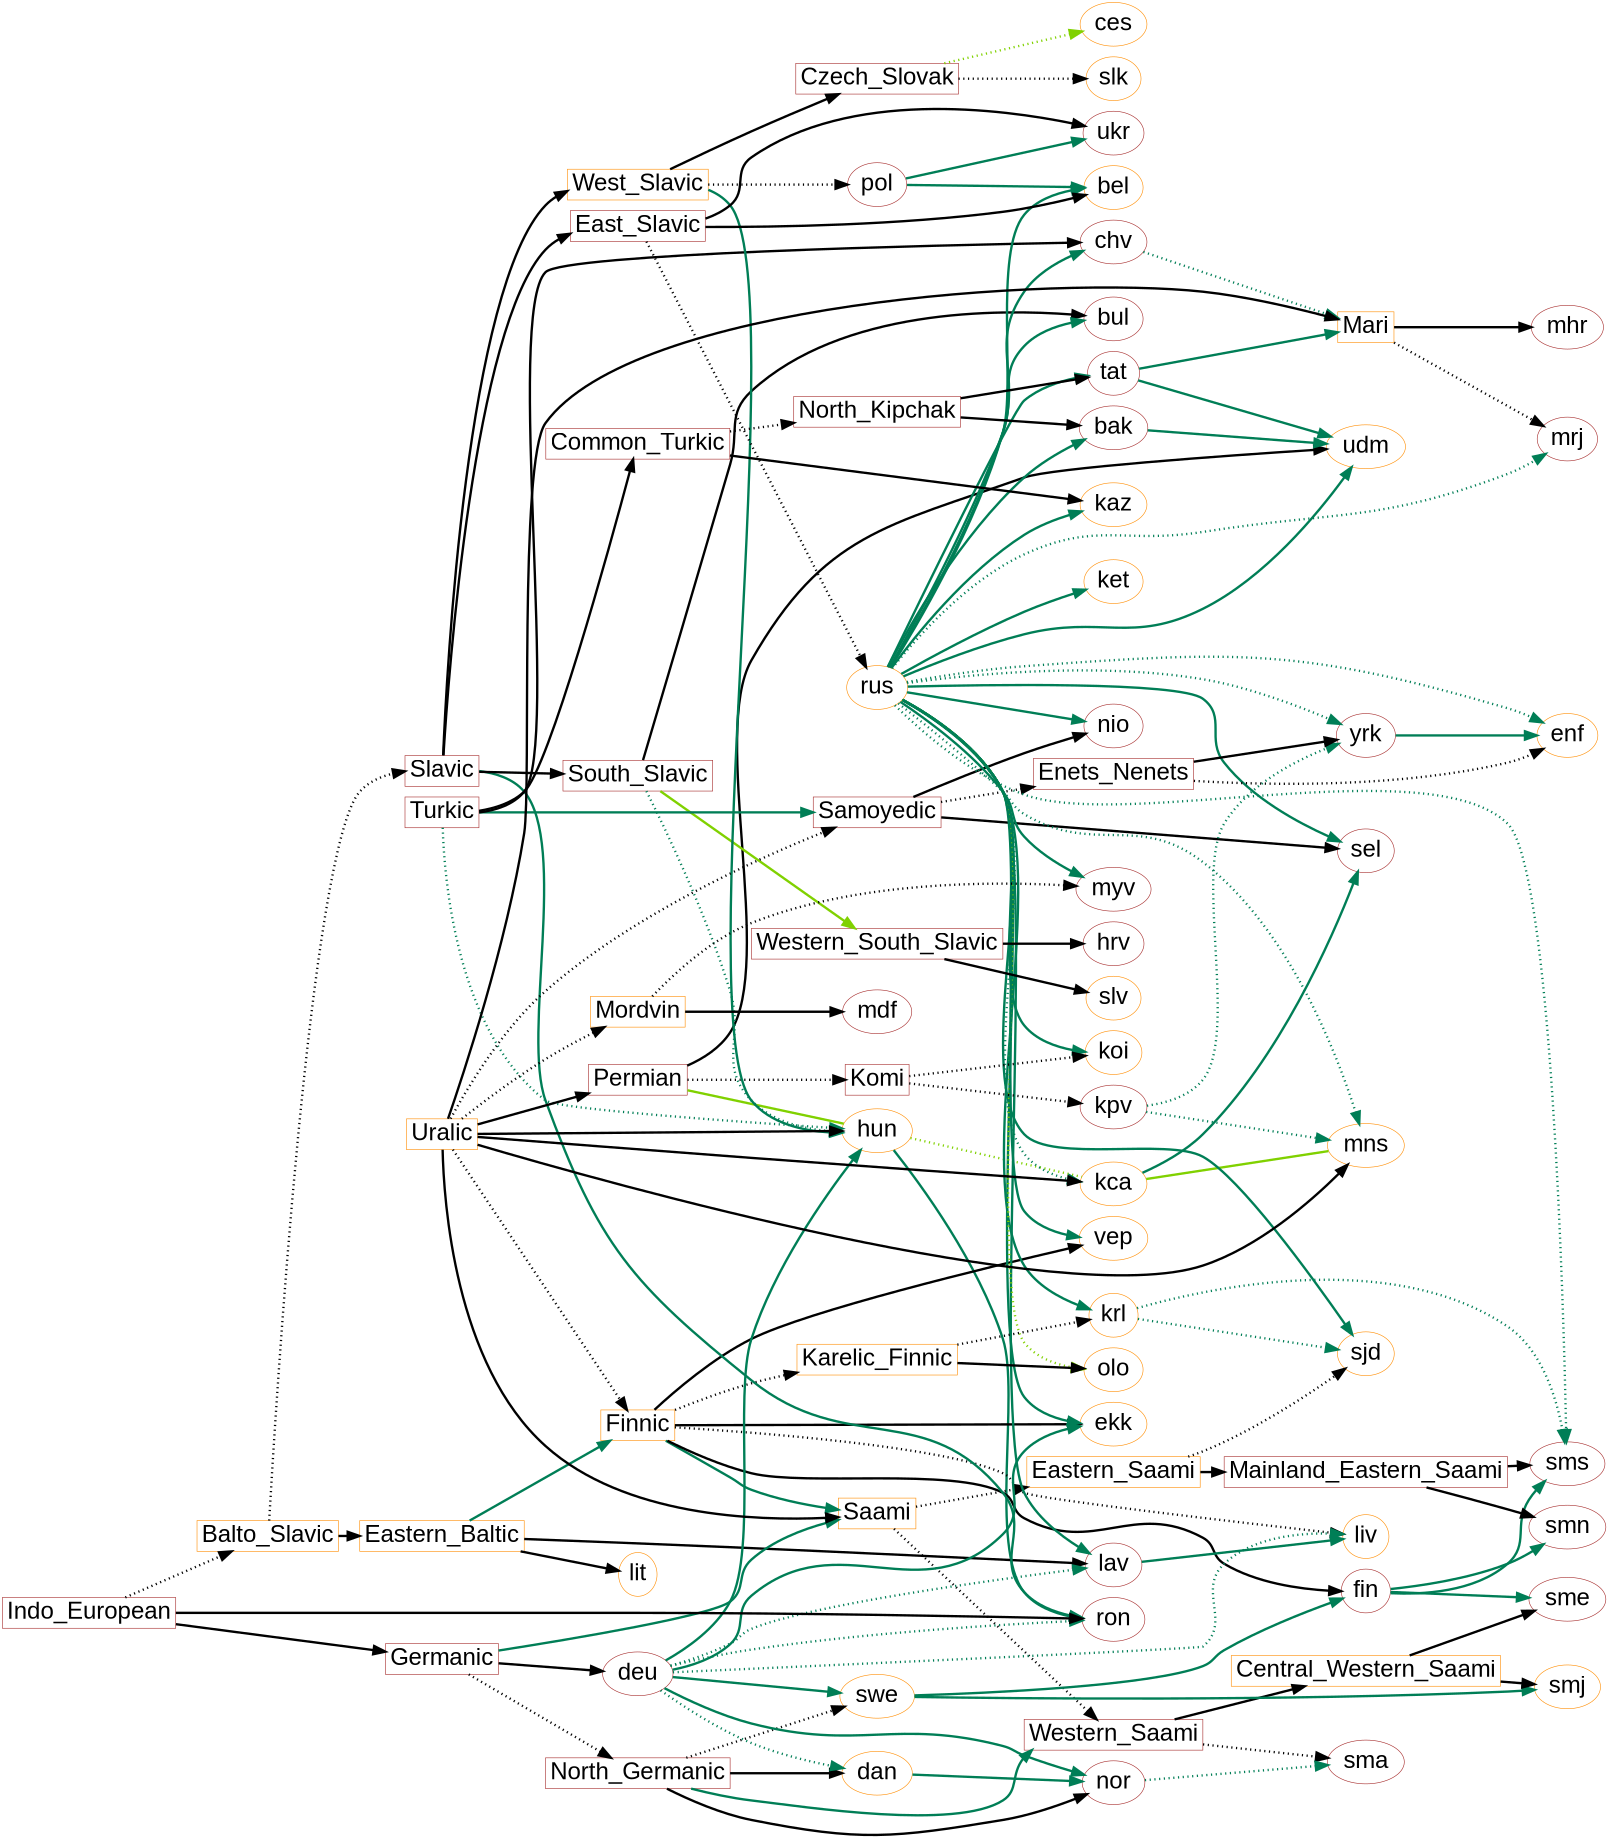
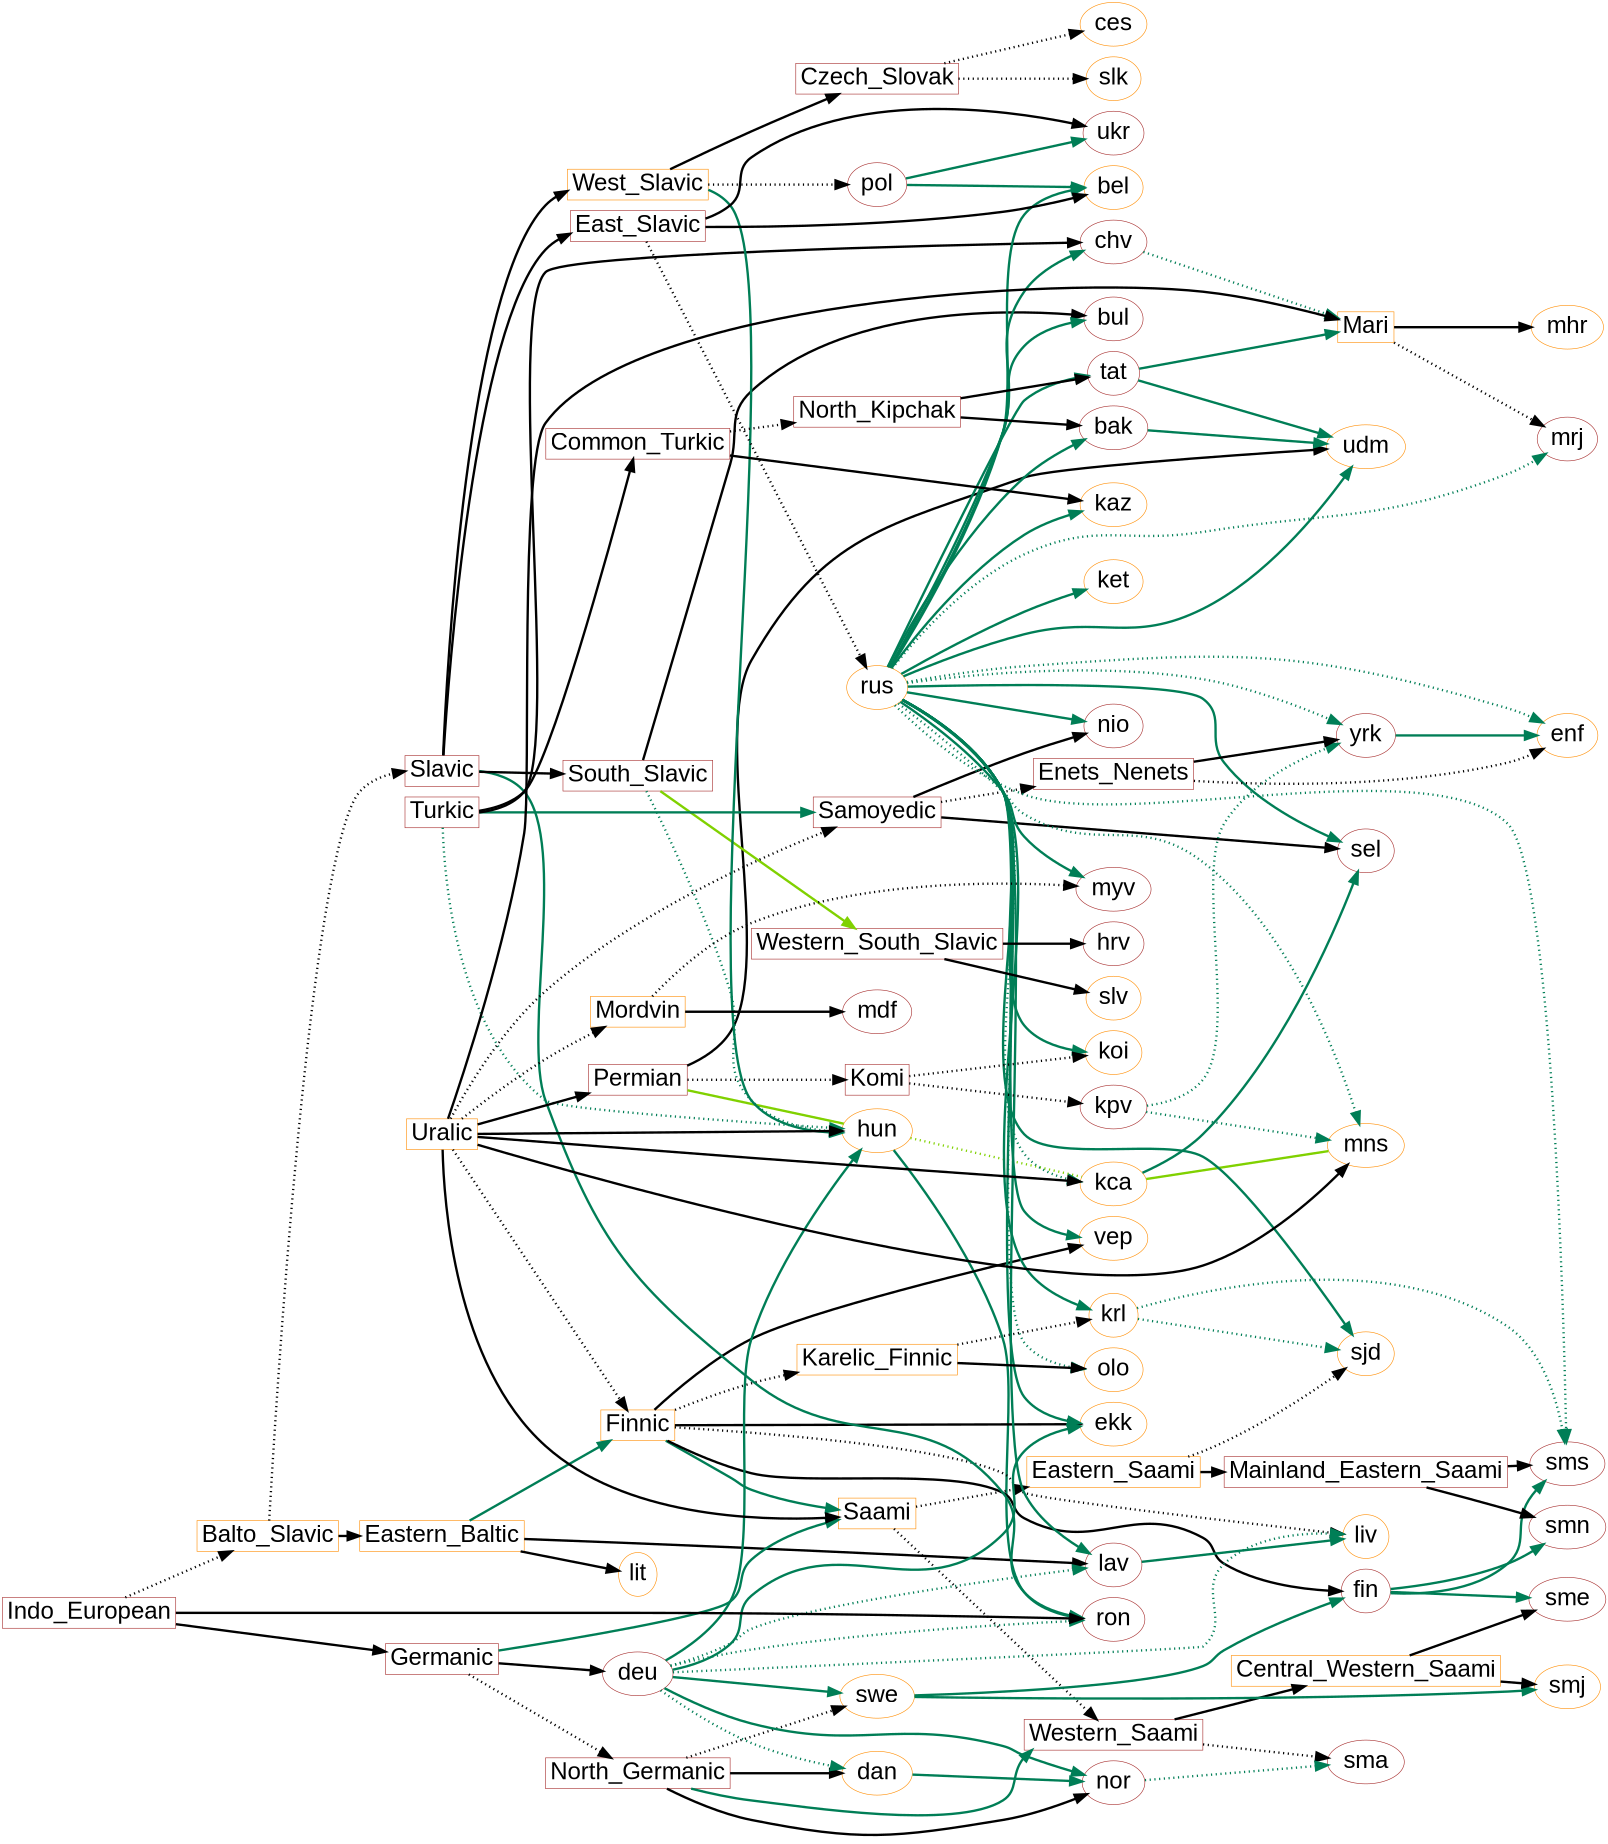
(1007, 49) -> (1007, 49)
(1567, 327) -> (1567, 327)
(1011, 1026) -> (1011, 1026)
